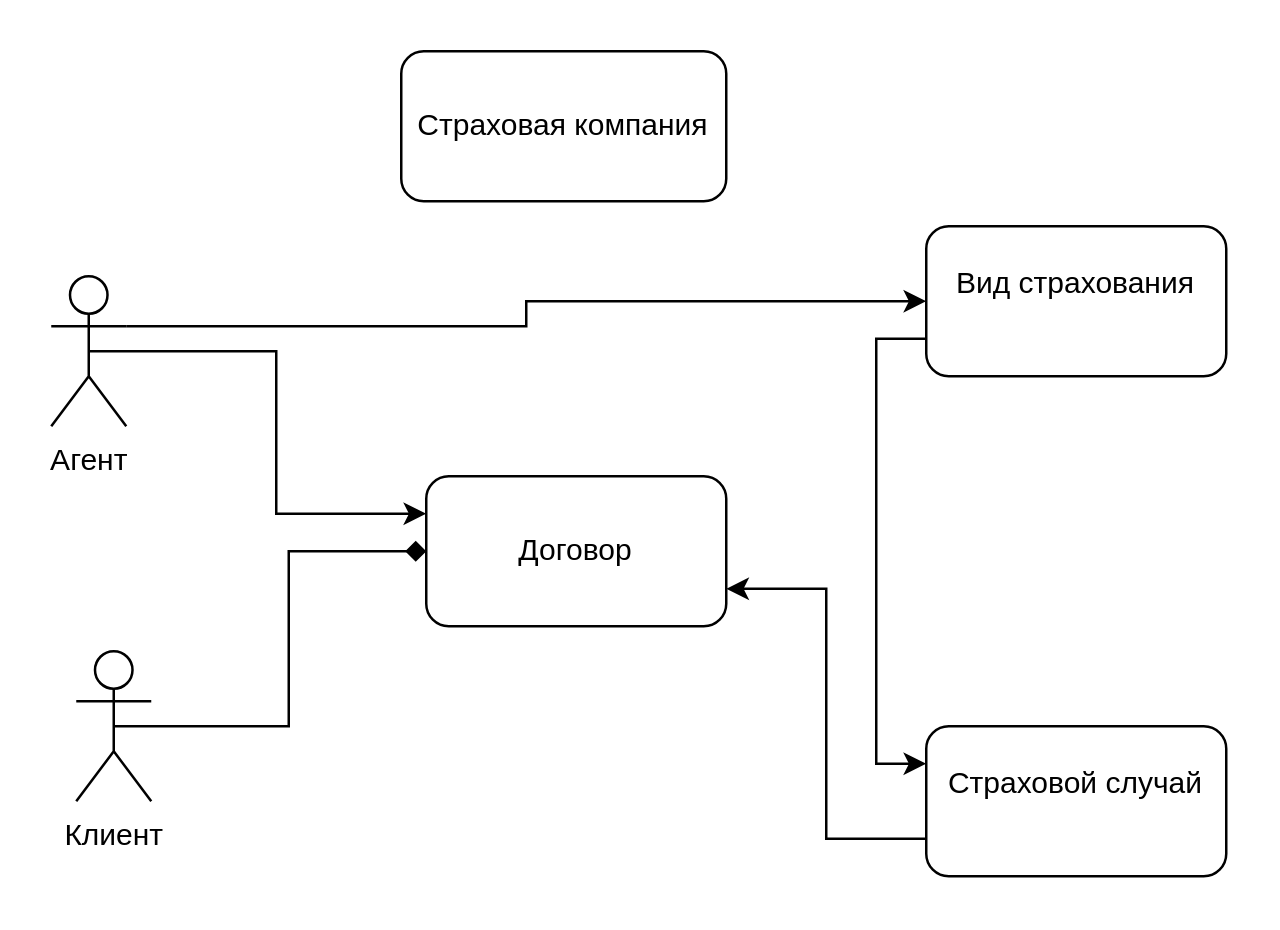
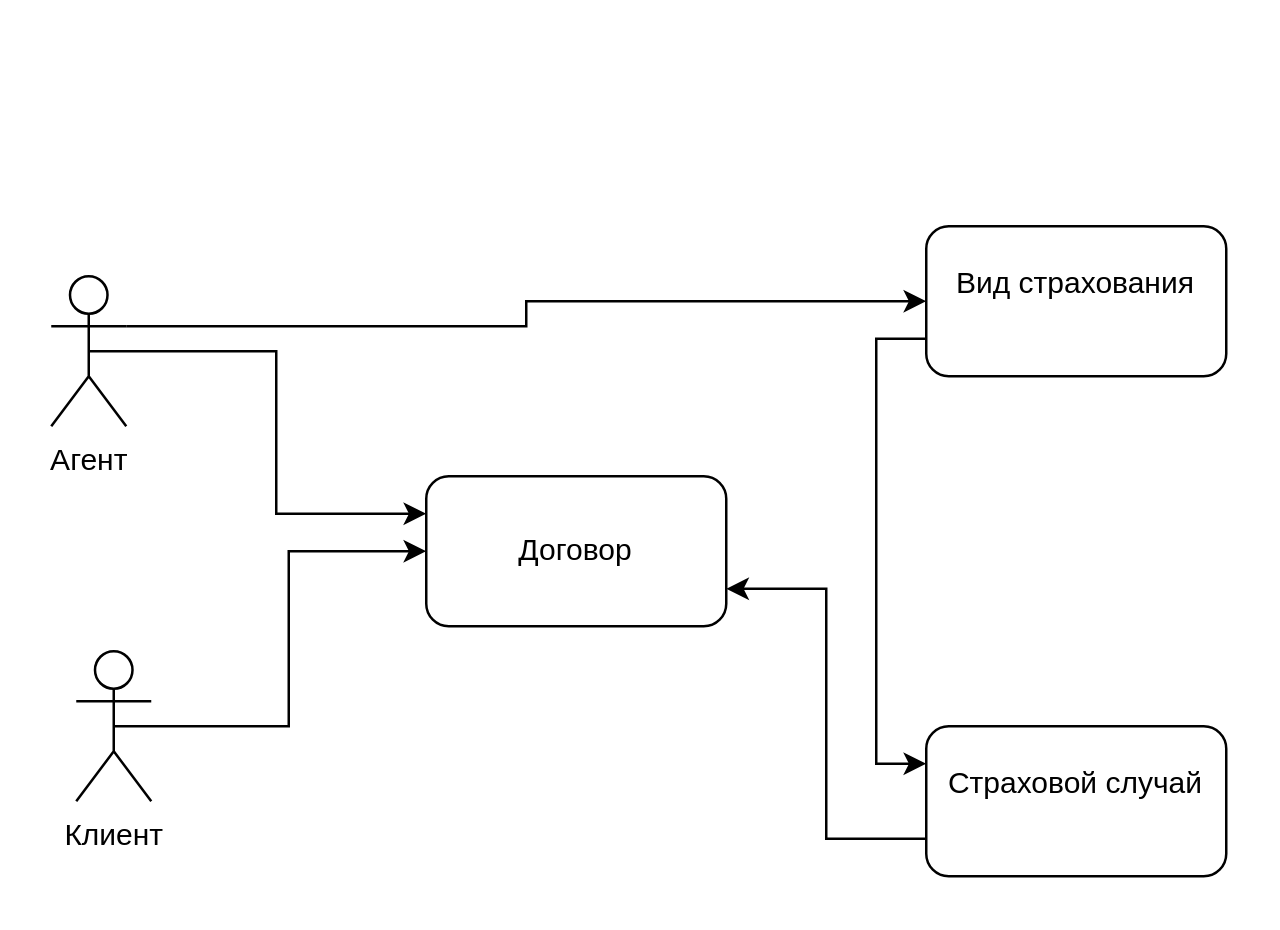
(564, 126) -> none
(406, 551) -> (407, 551)
